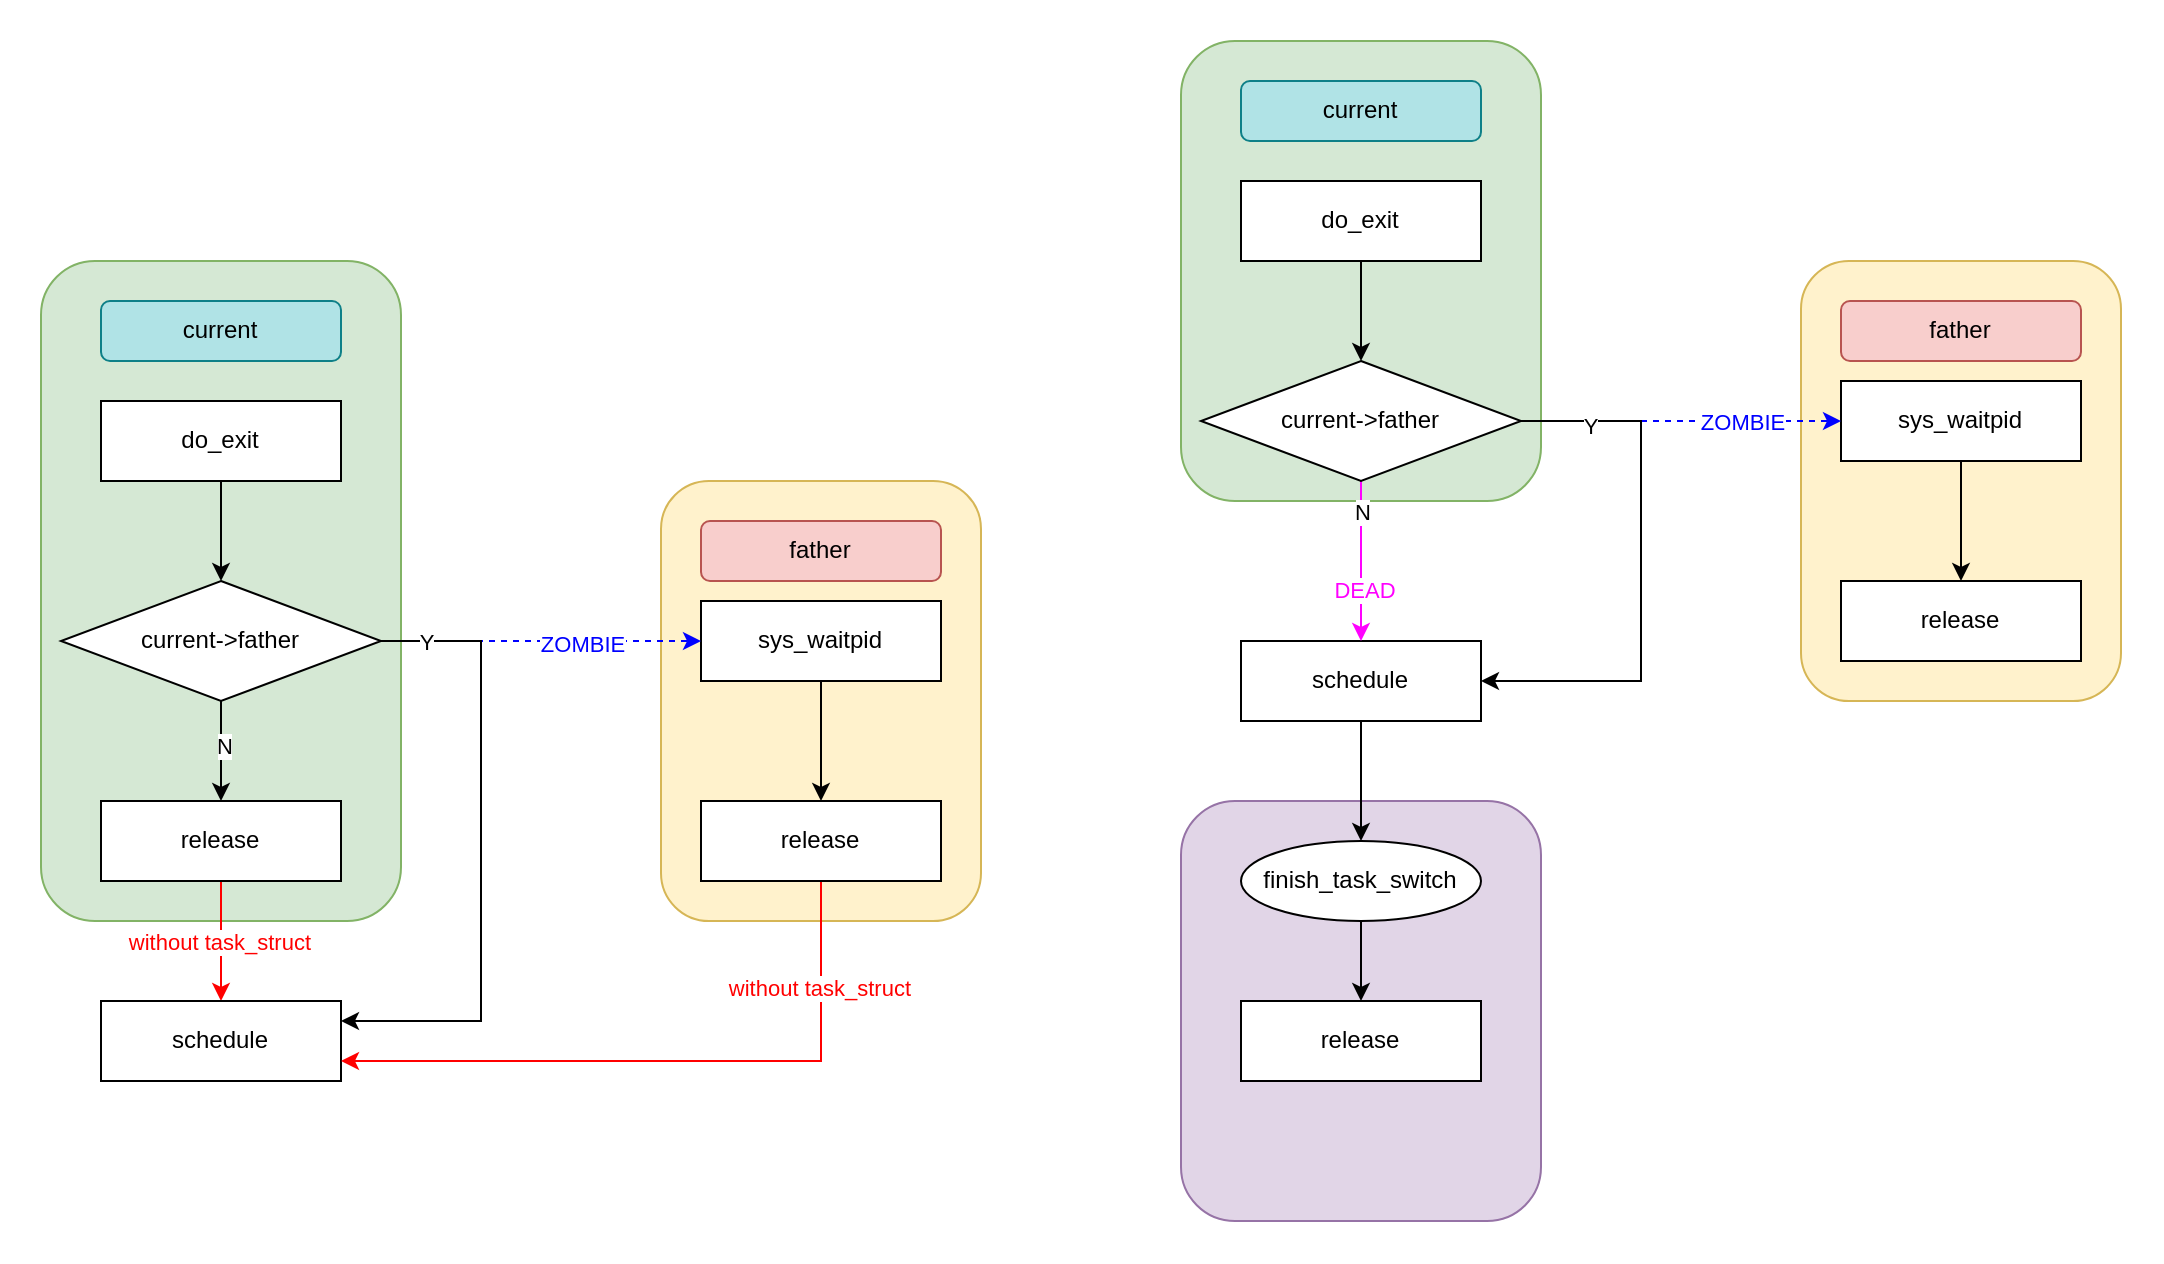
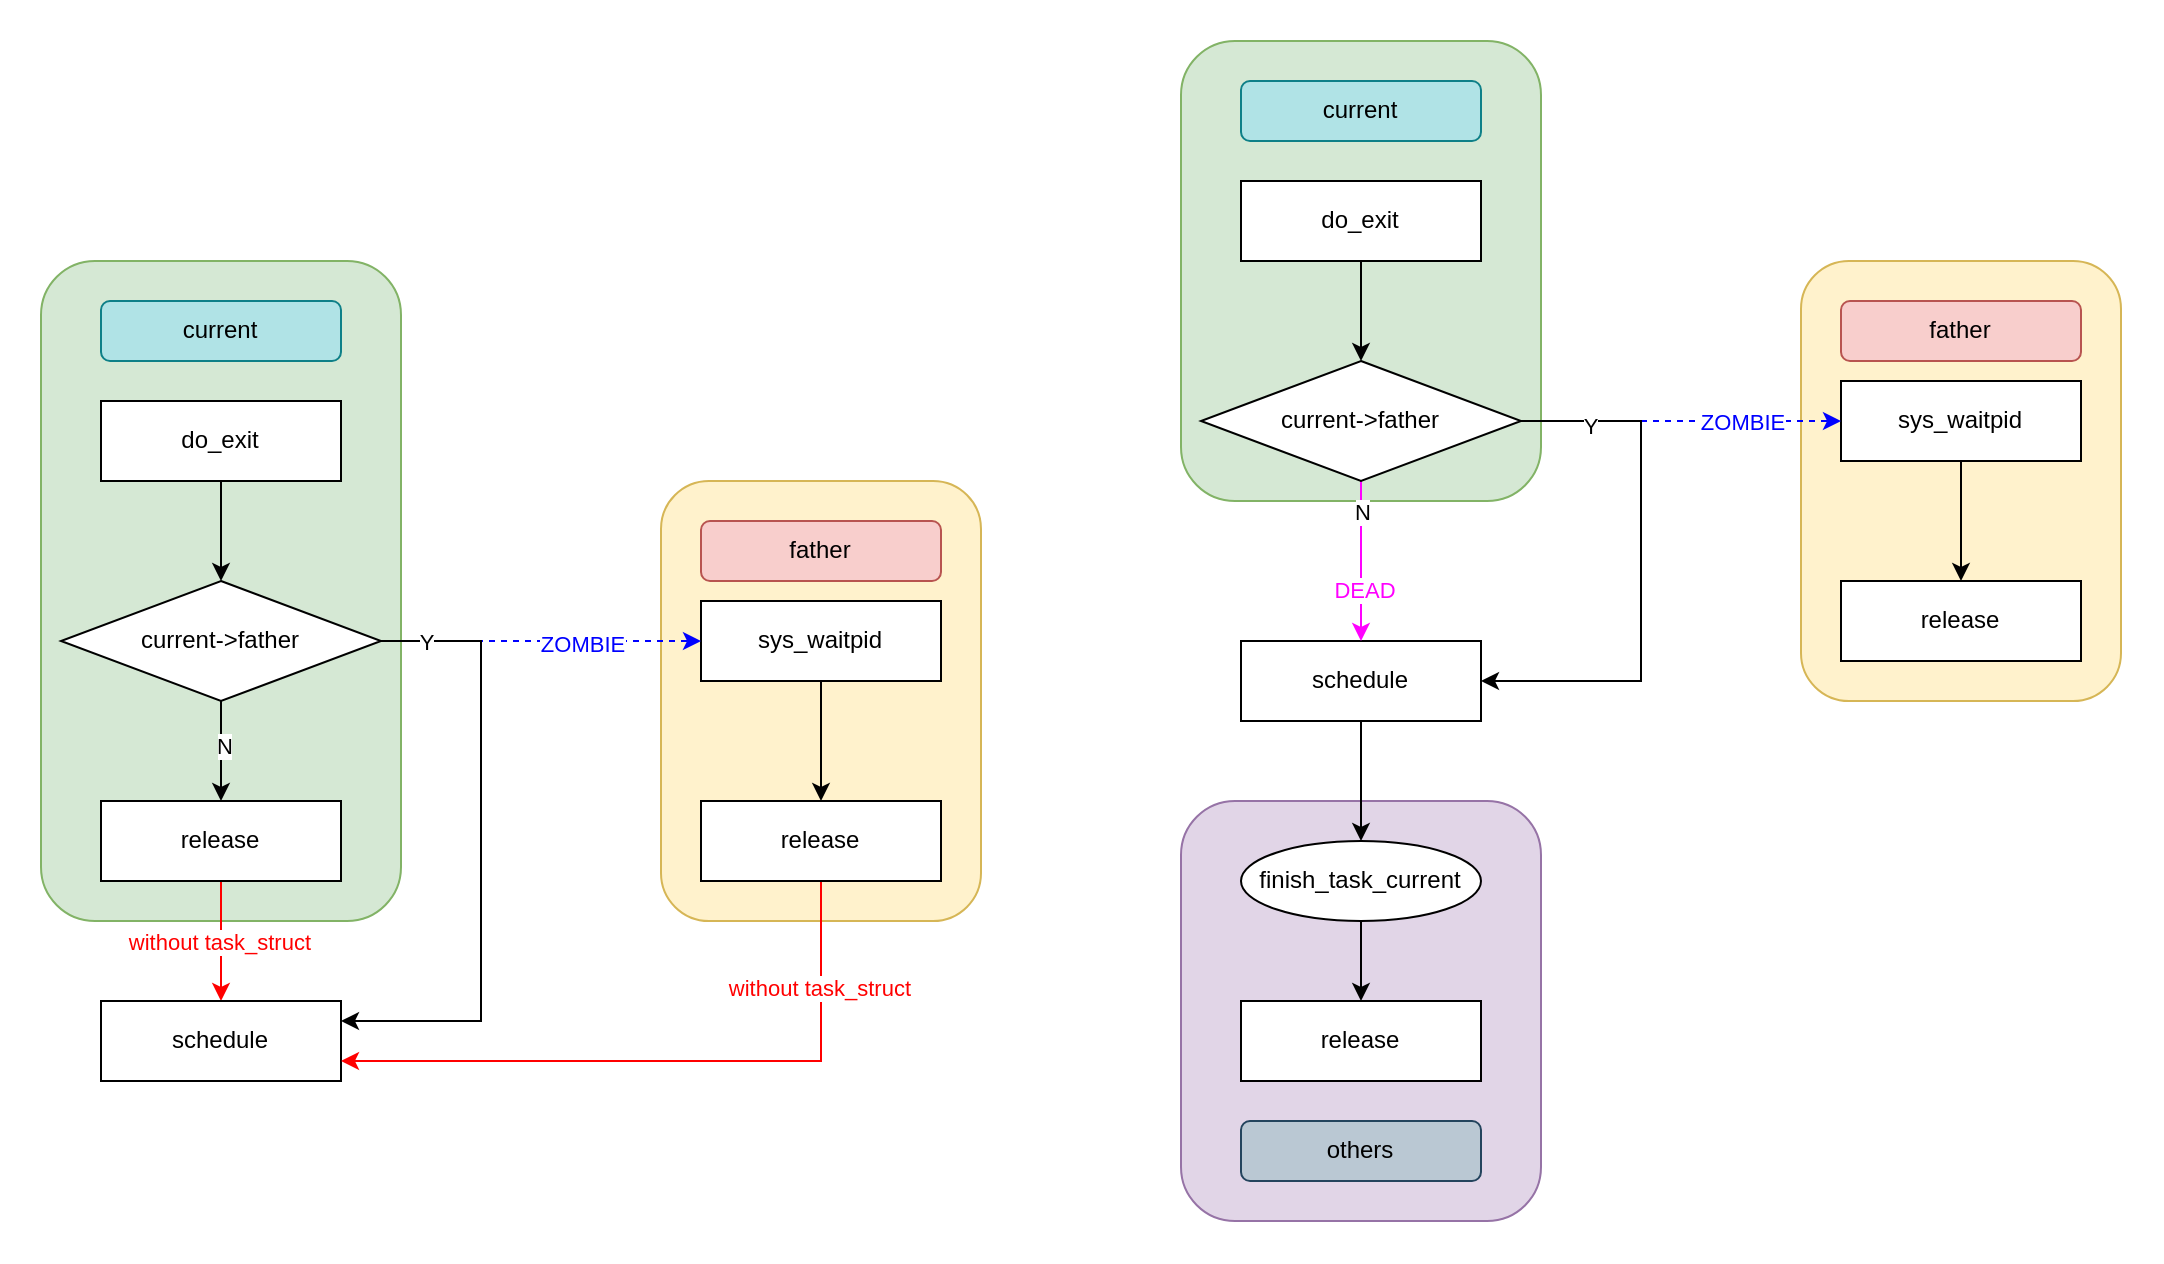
(1361, 881) -> (1361, 881)
none -> (1361, 1151)
